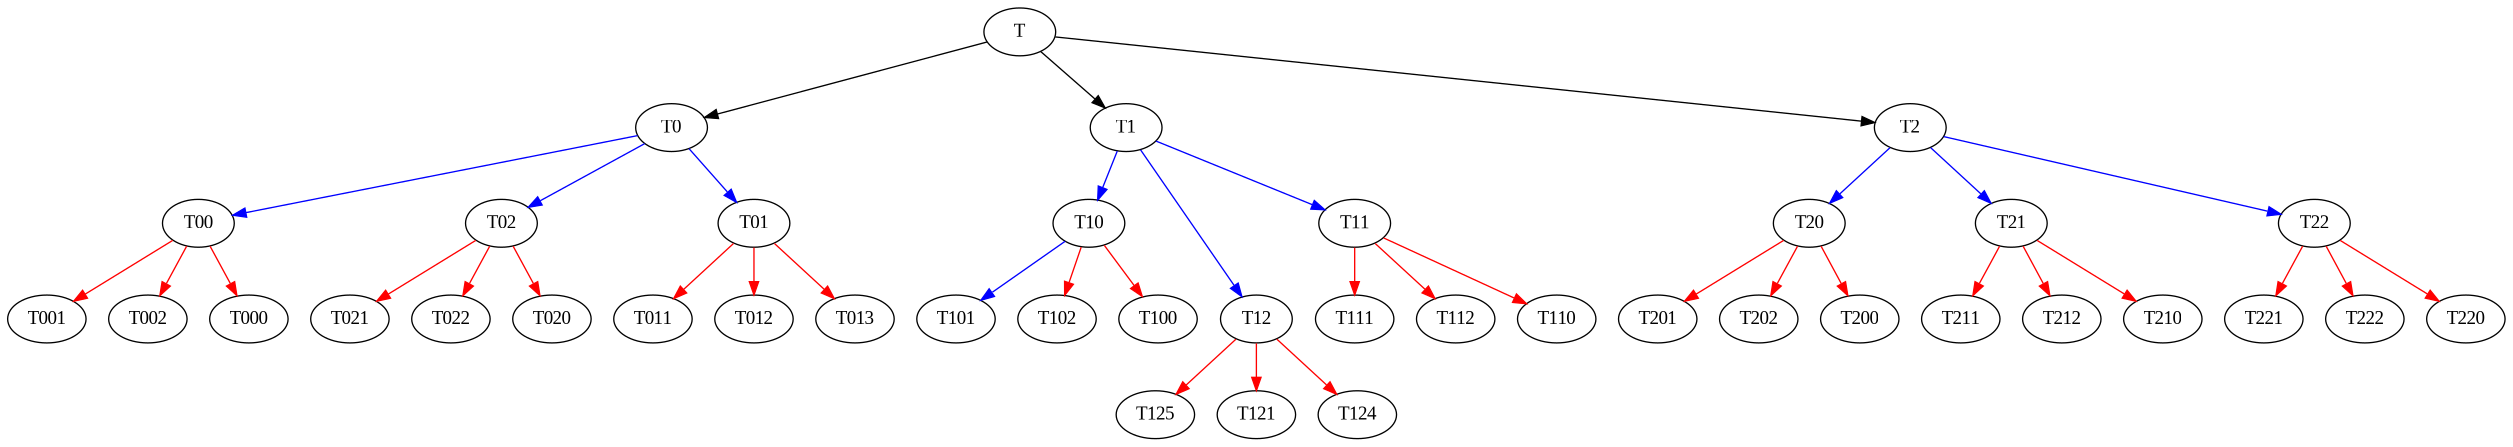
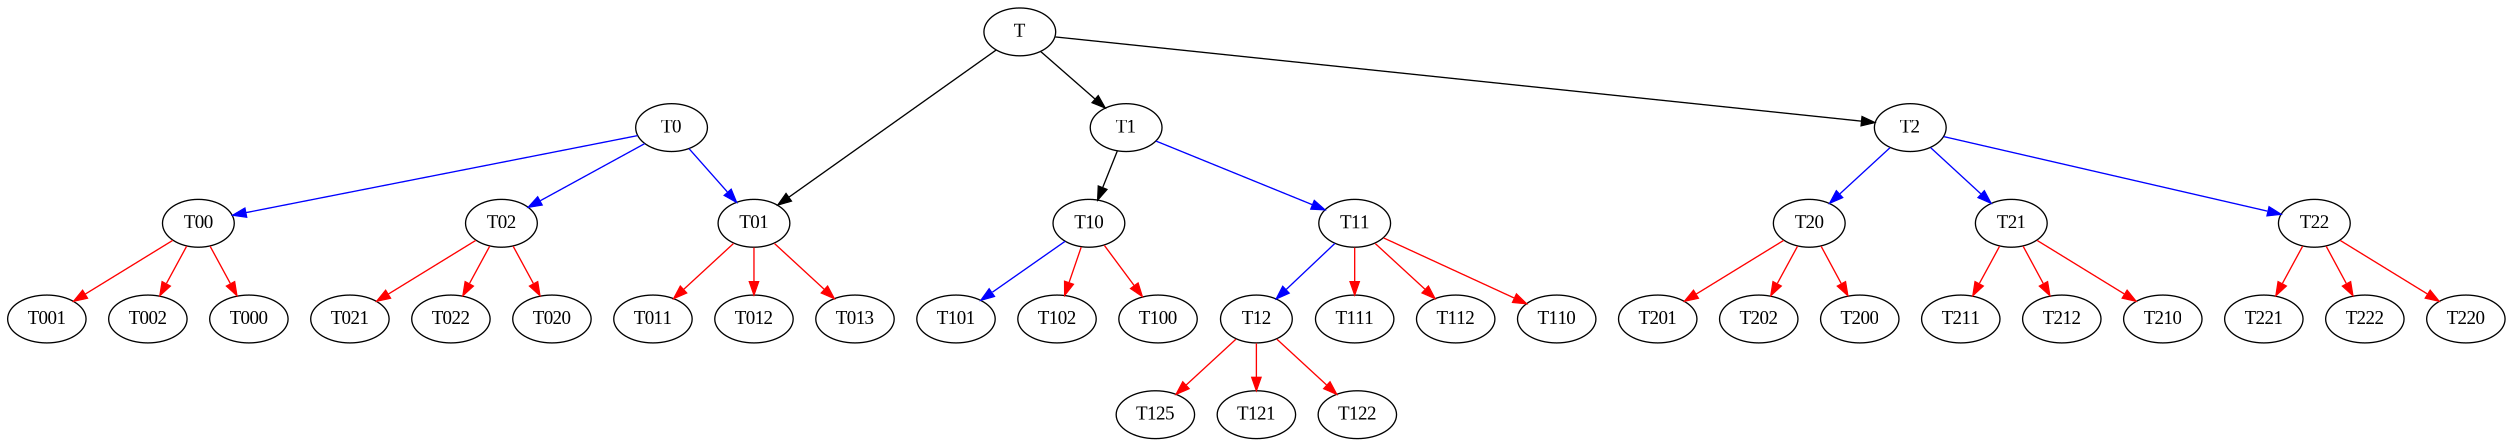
(852, 78) -> (893, 124)
(1110, 169) -> (1110, 169)
(1187, 218) -> (1310, 267)
(1357, 415) -> (1357, 415)
